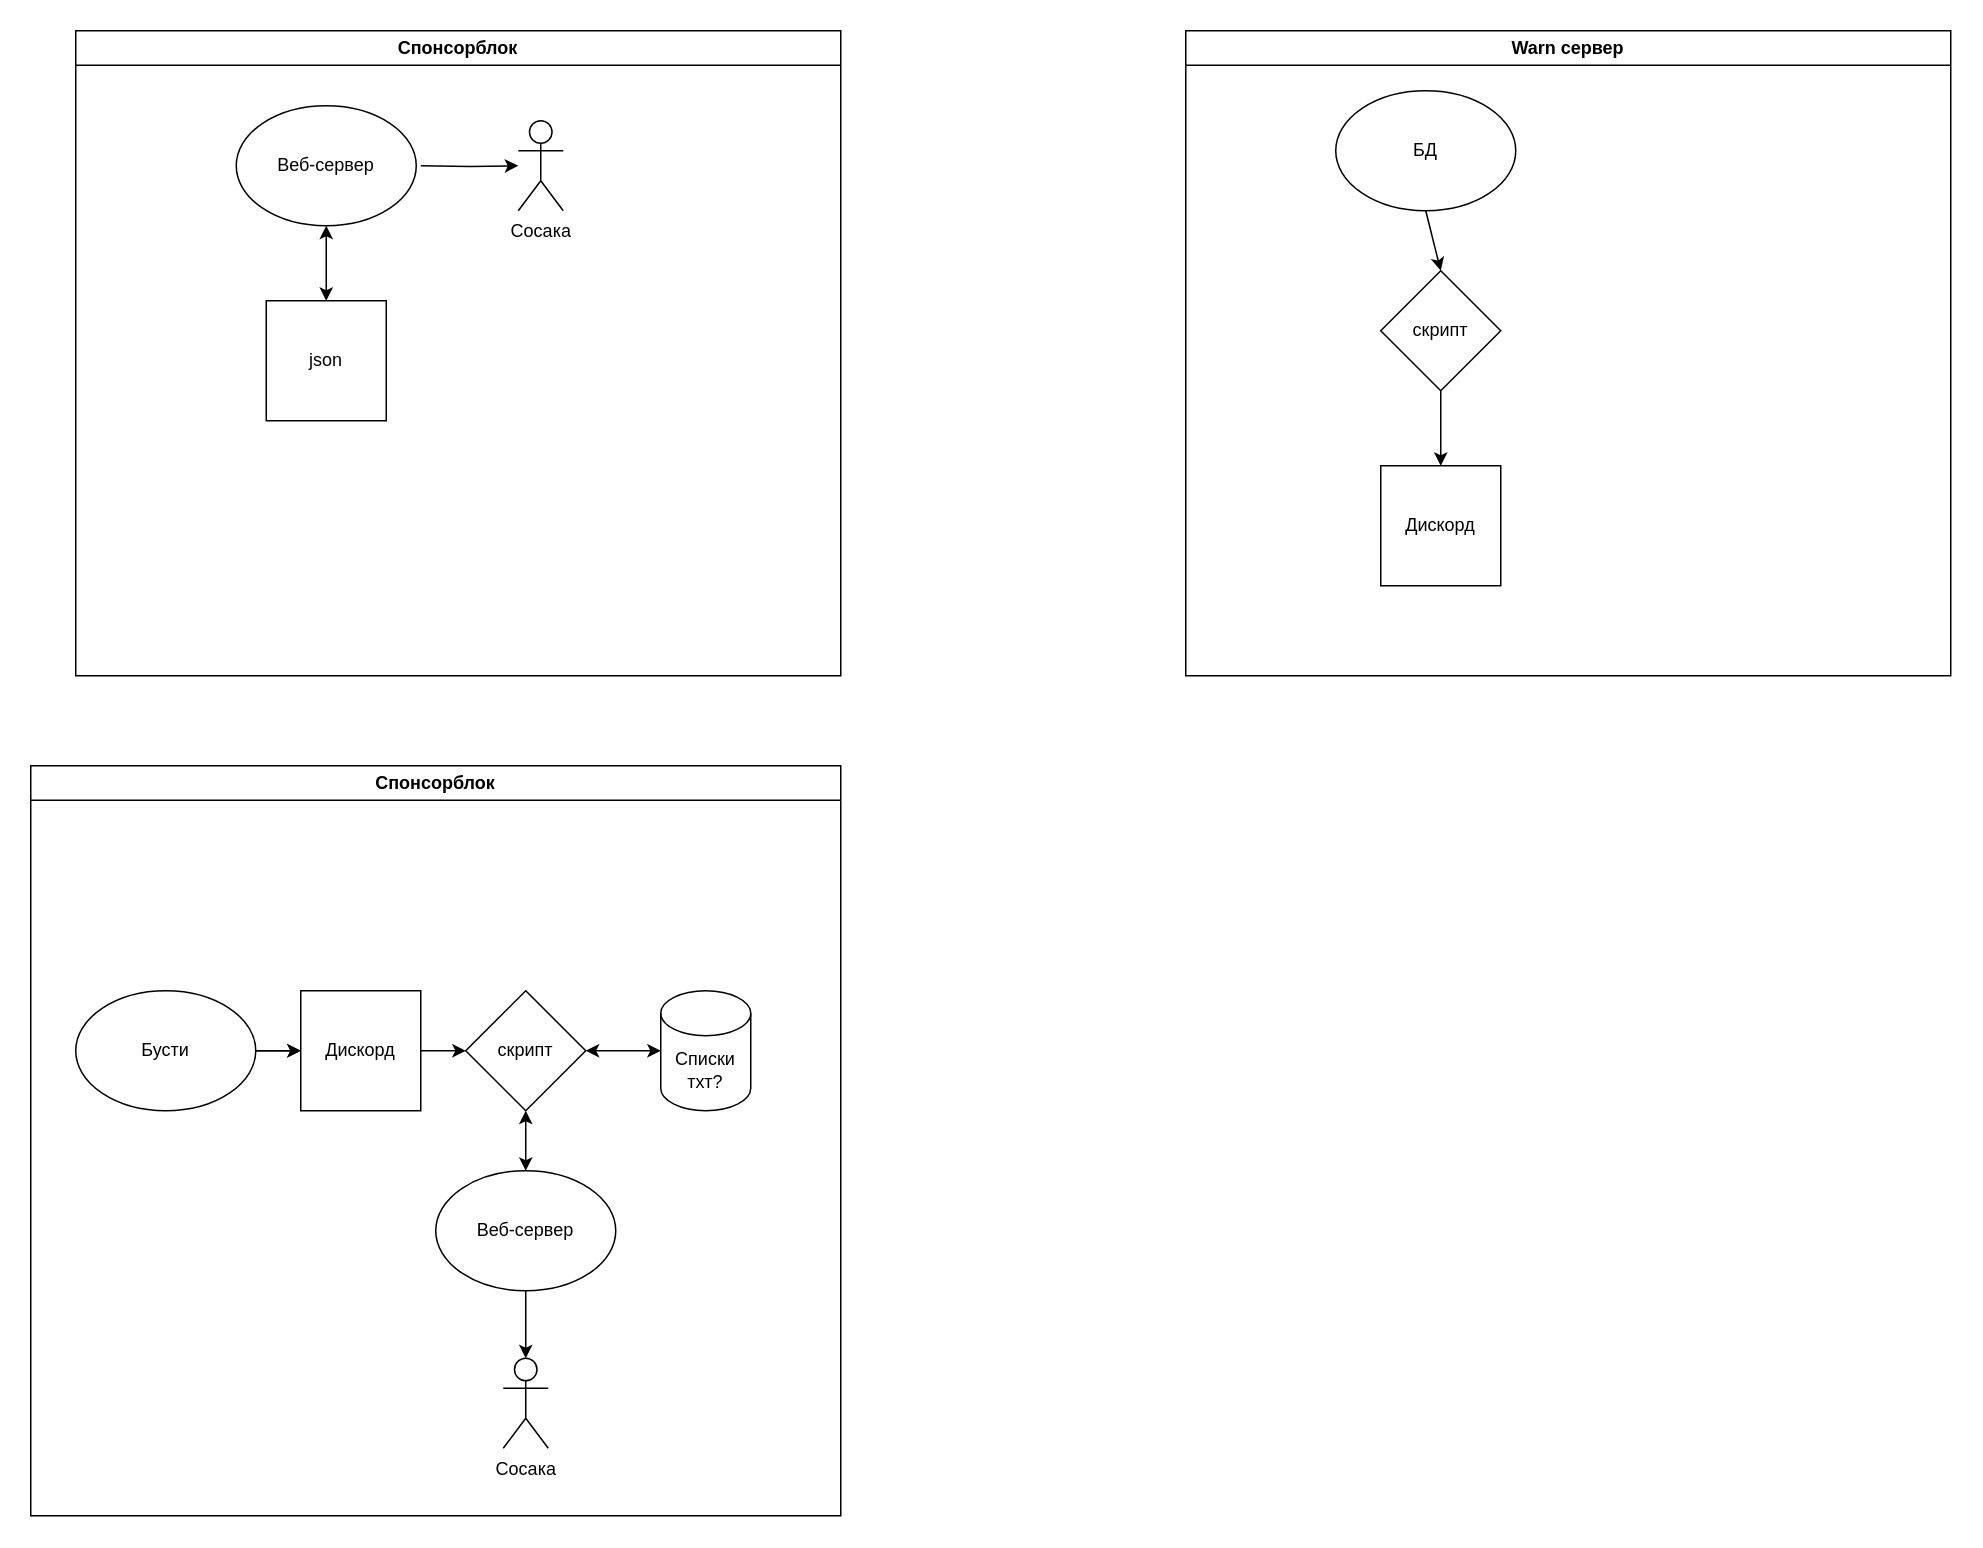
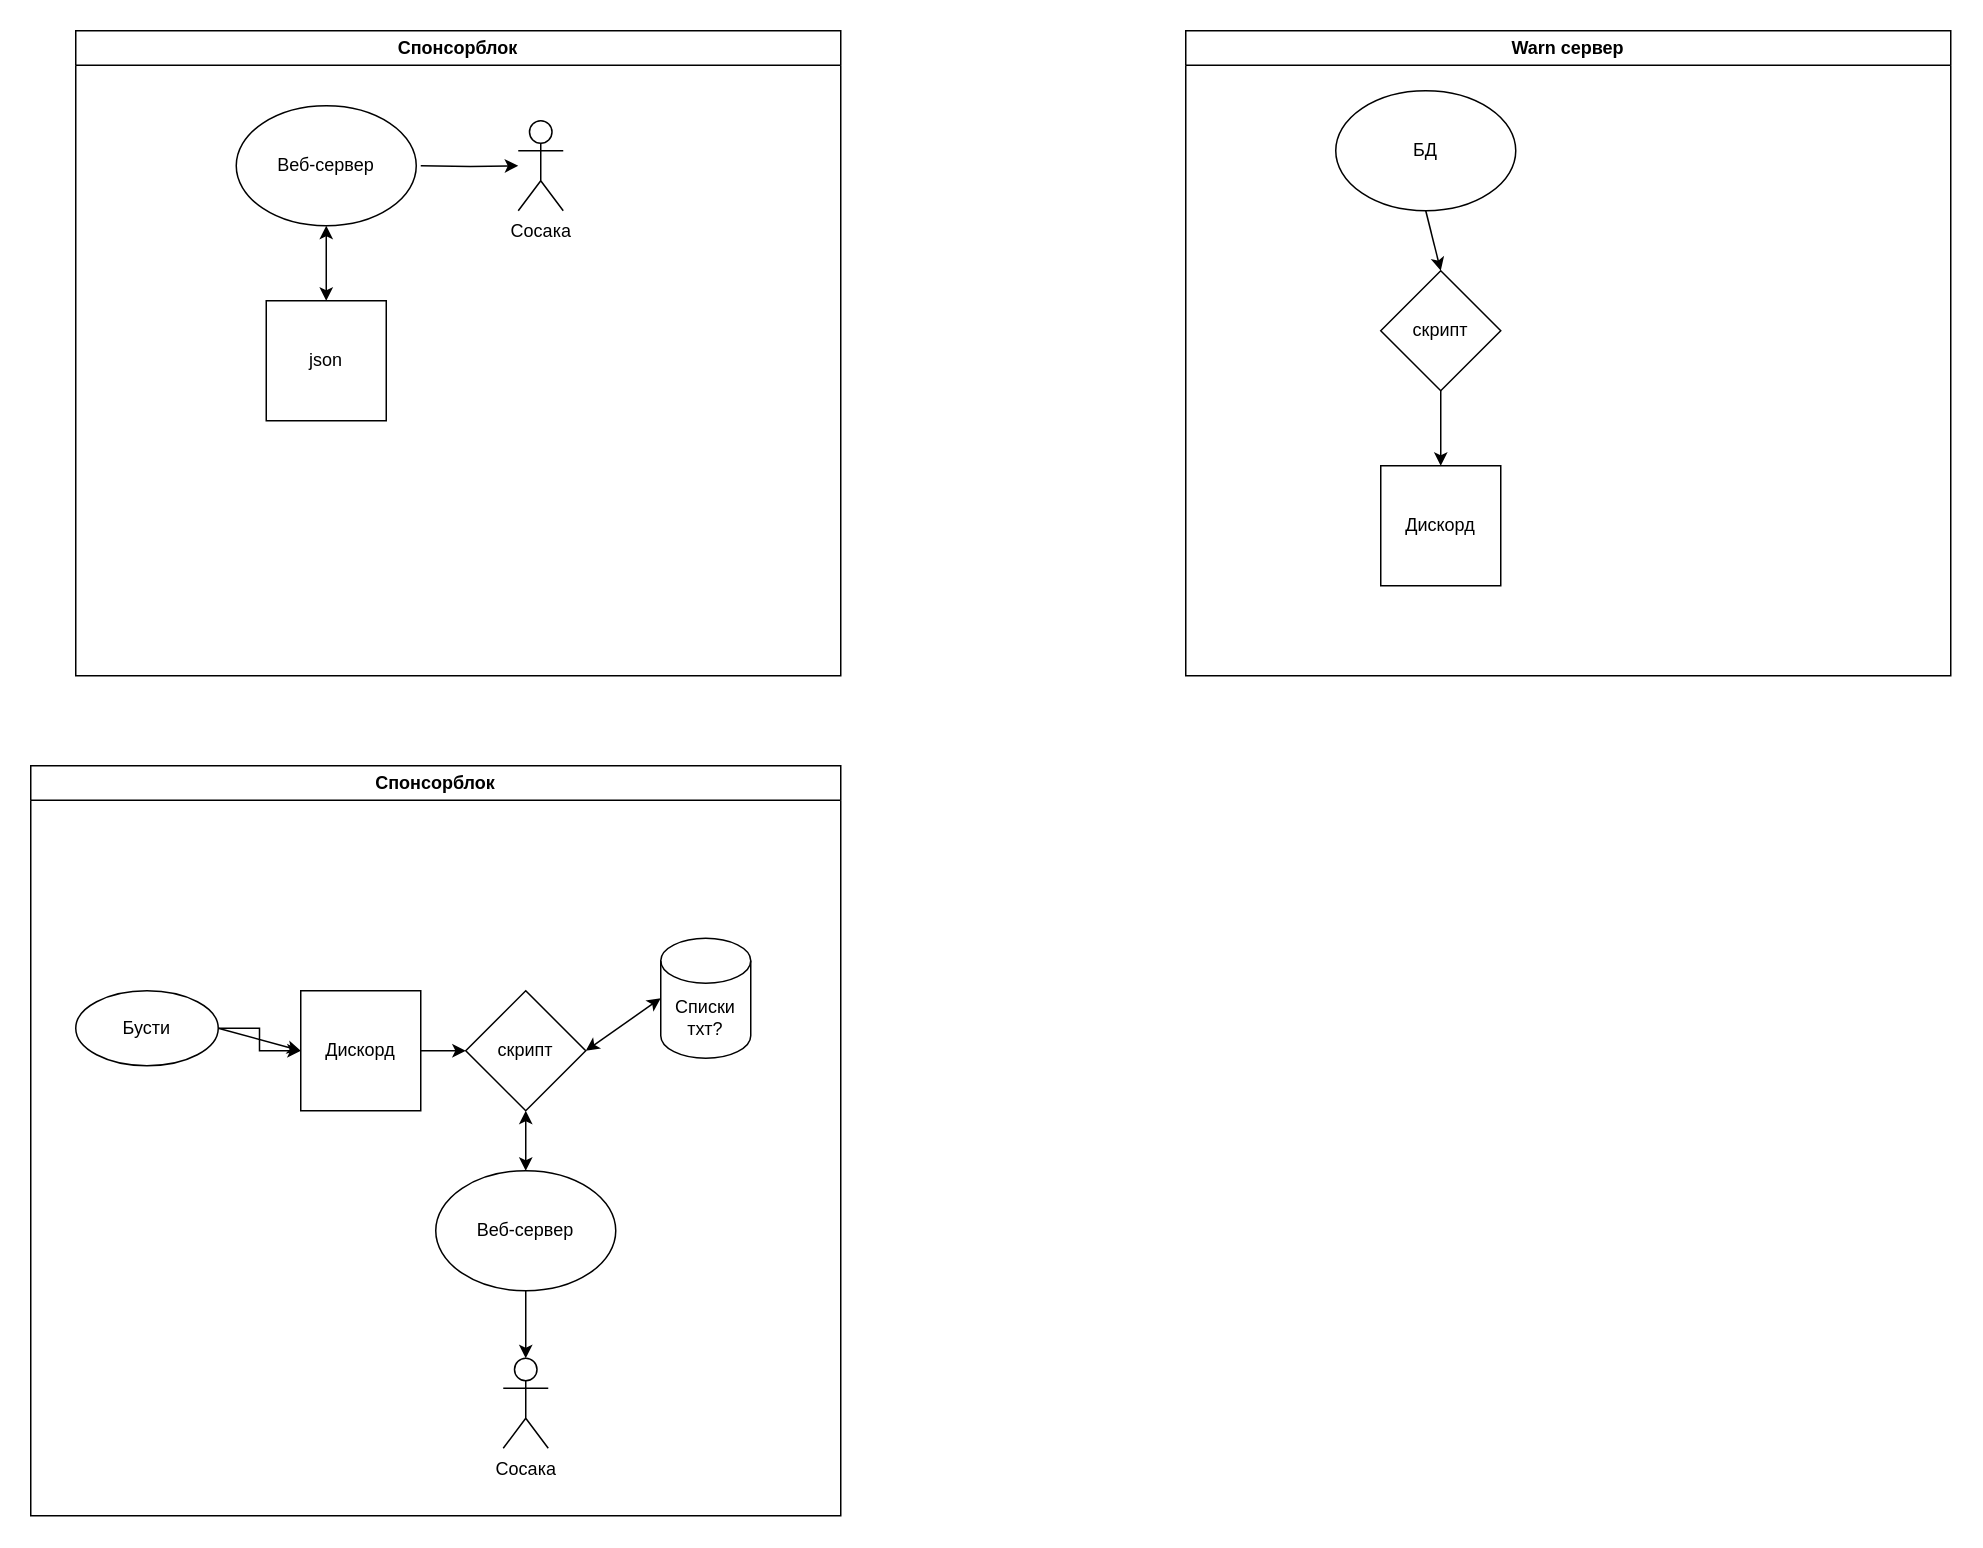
(166, 1051) -> (147, 1028)
(706, 1051) -> (706, 998)
